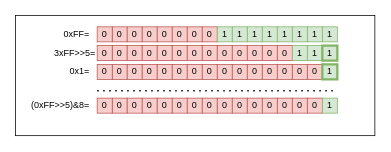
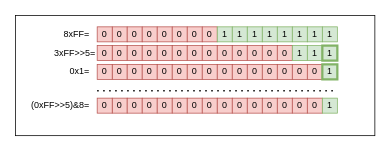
(77, 34) -> (77, 34)
